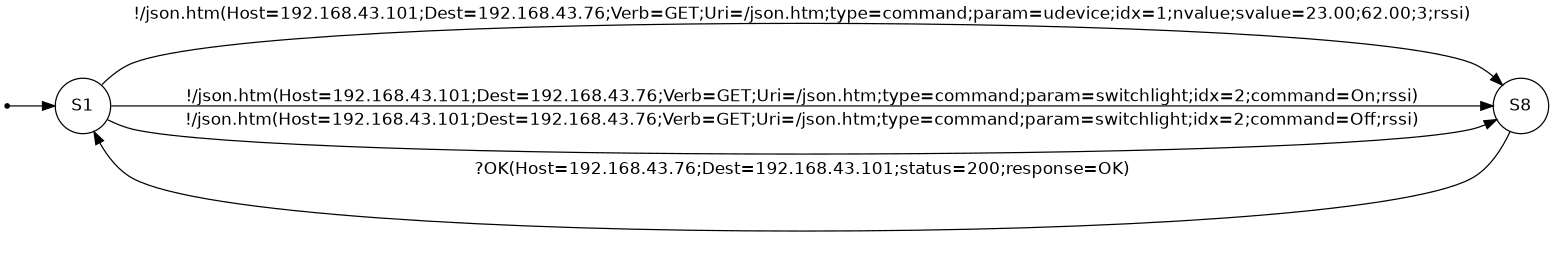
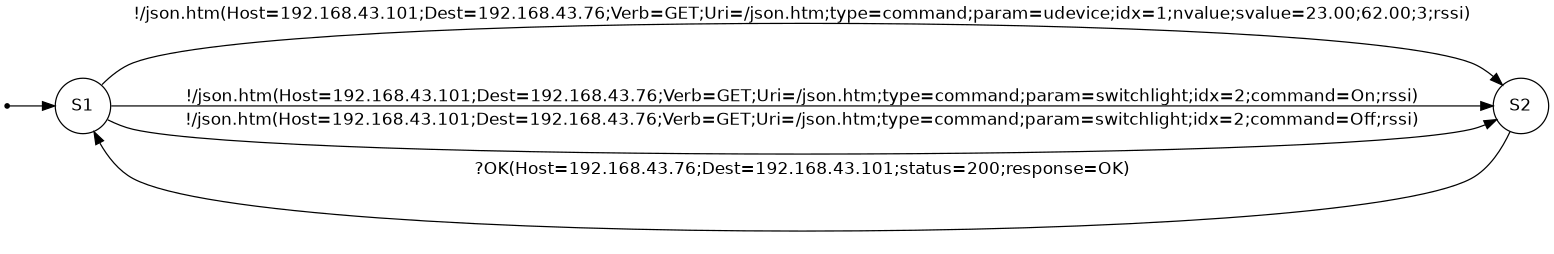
(1521, 106) -> (1521, 106)
